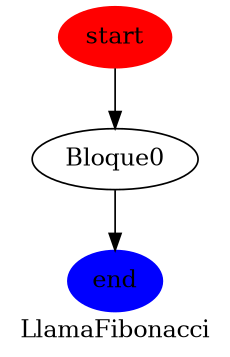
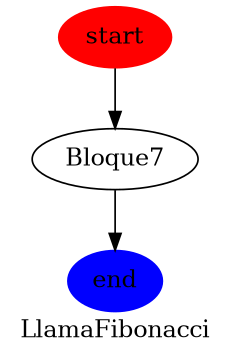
(115, 159) -> (115, 159)
